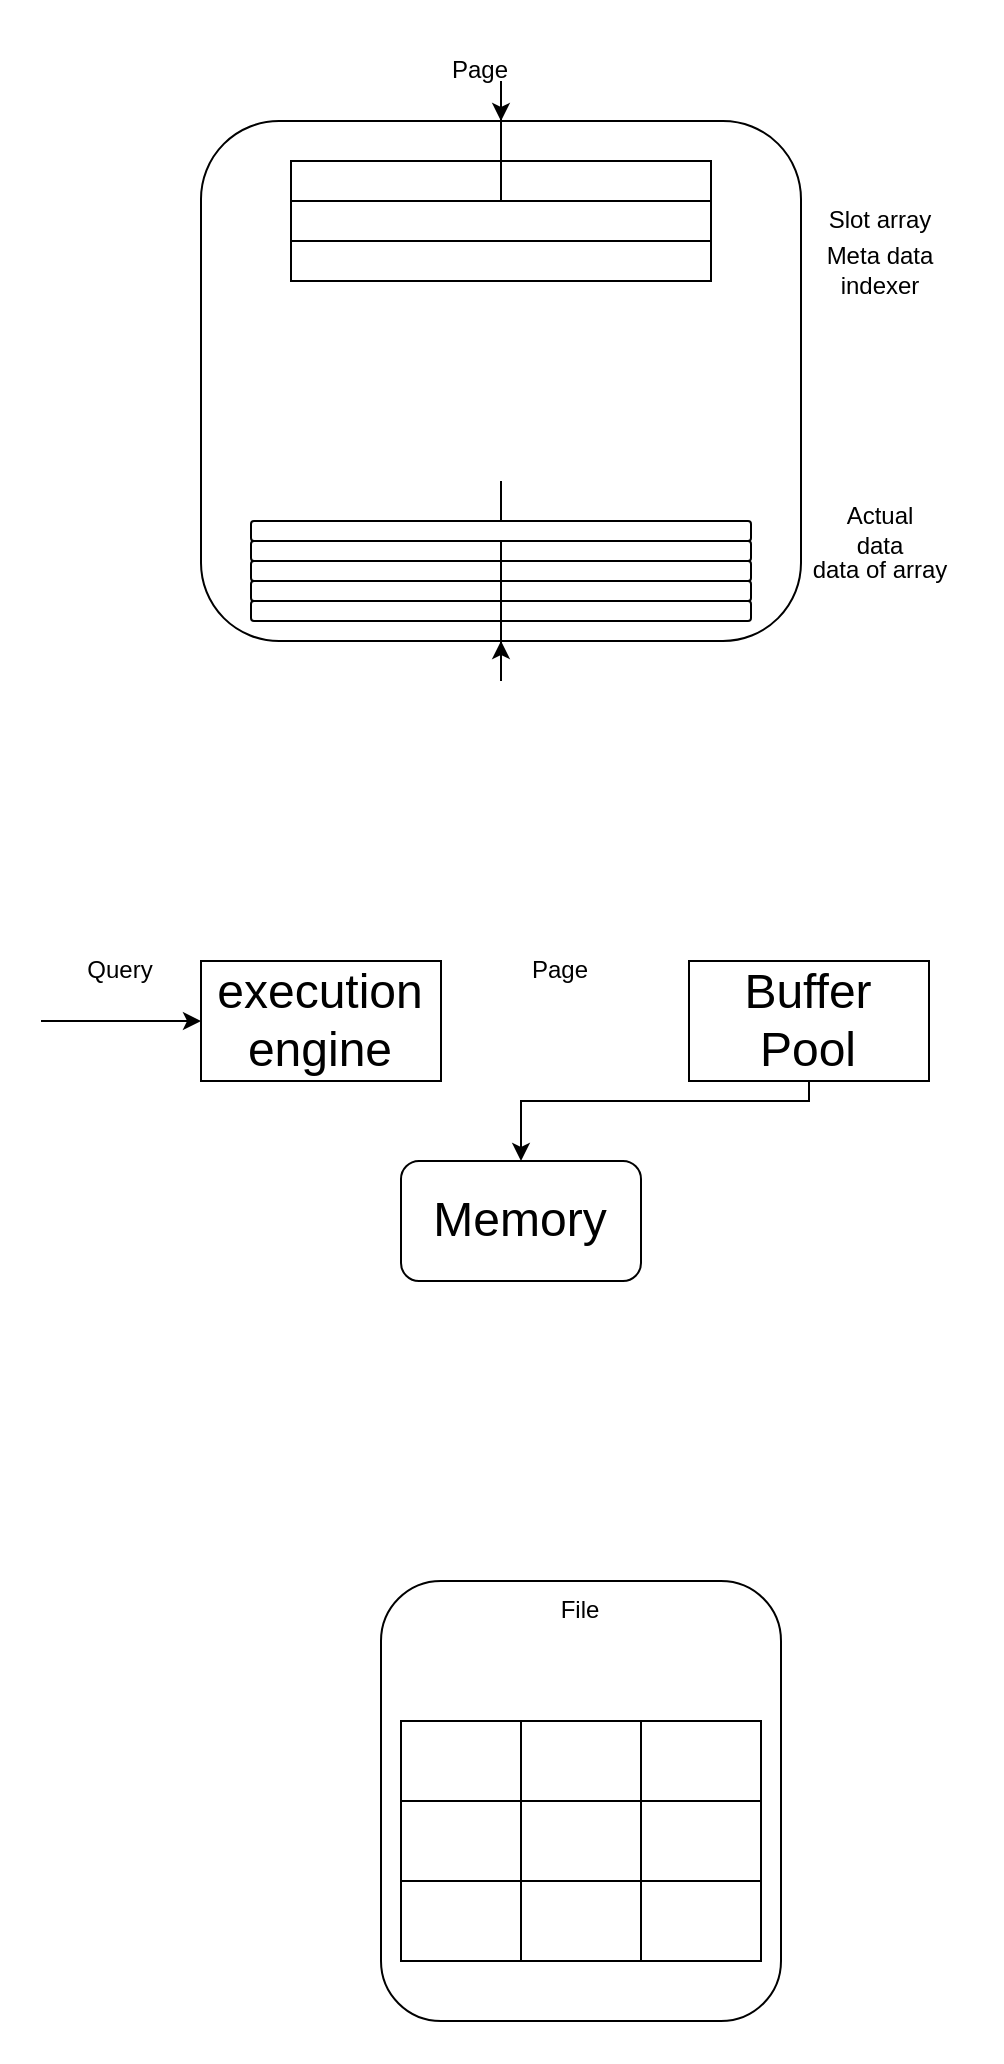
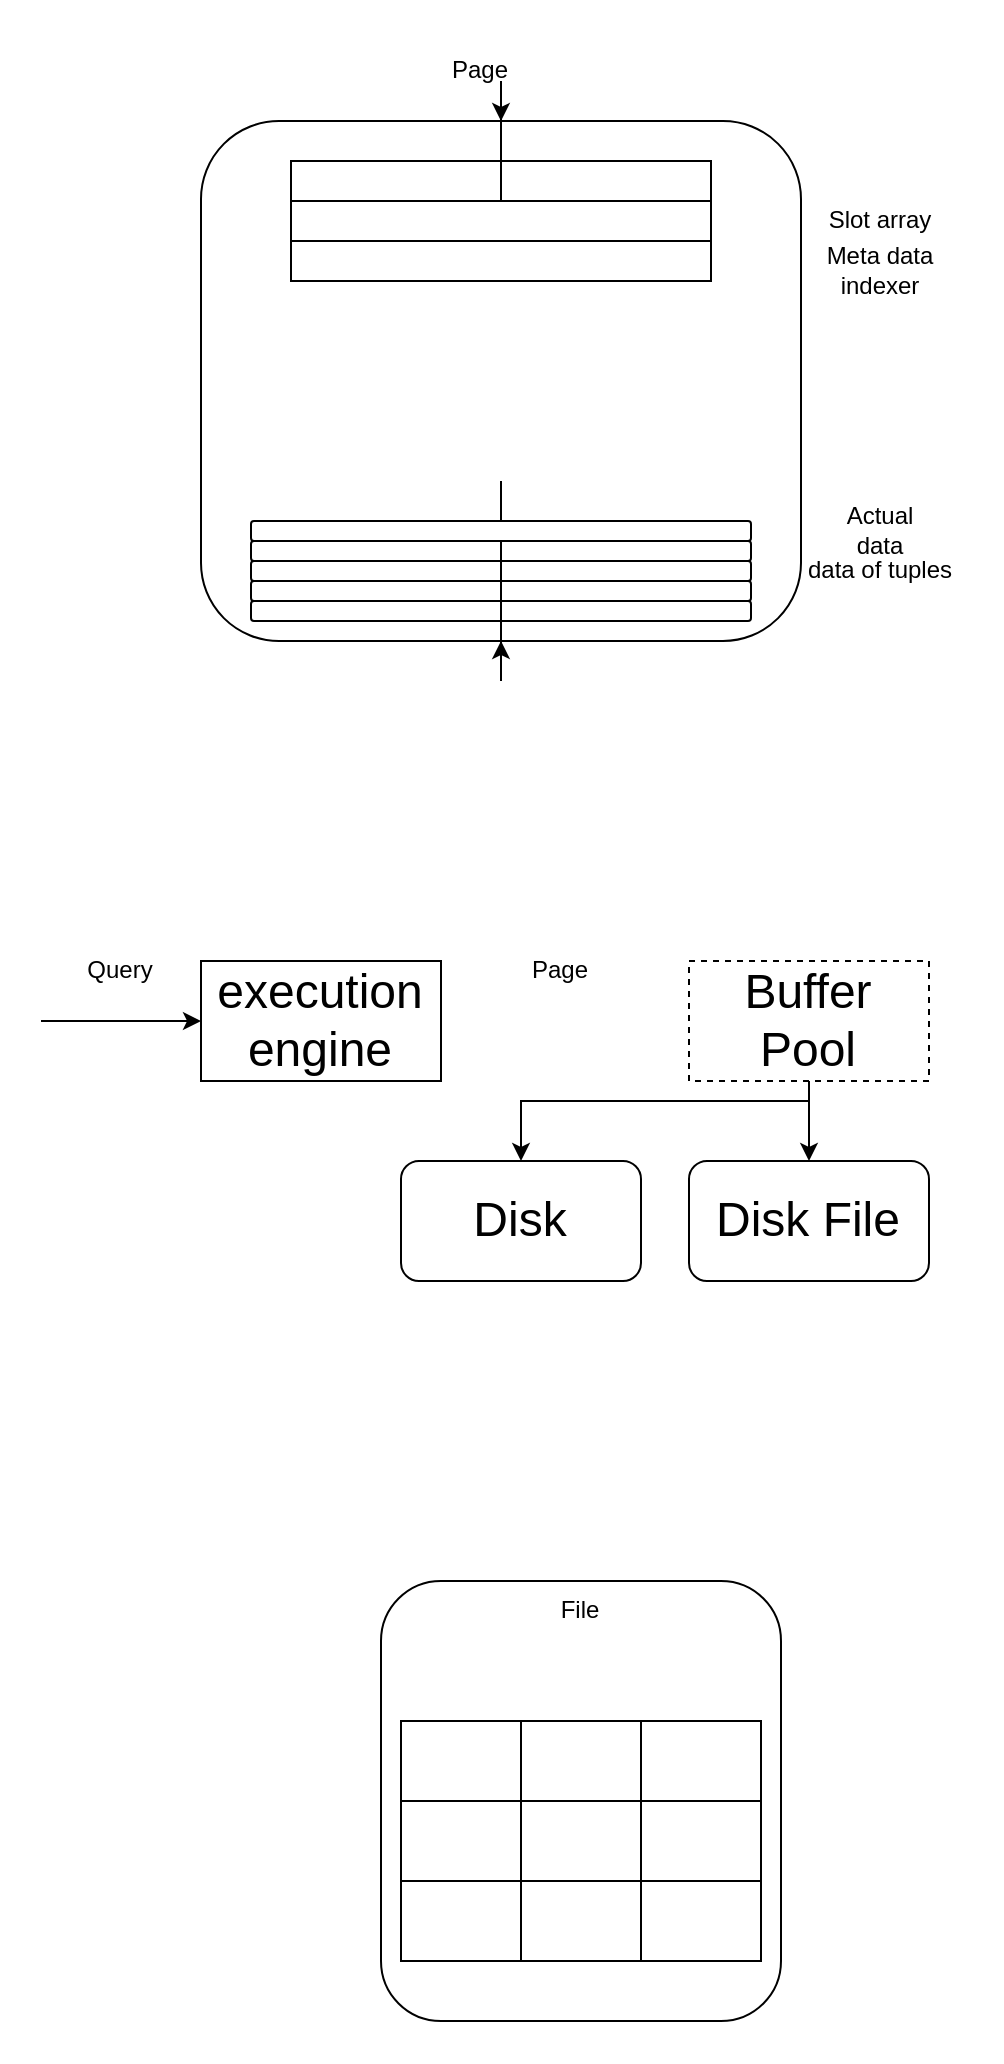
(881, 571) -> (881, 571)
(809, 1021) -> (809, 1021)
none -> (809, 1126)
(521, 1221) -> (521, 1221)
none -> (809, 1221)
